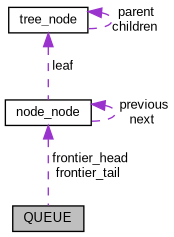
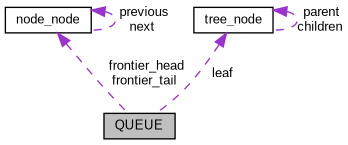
(48, 73) -> (191, 82)
